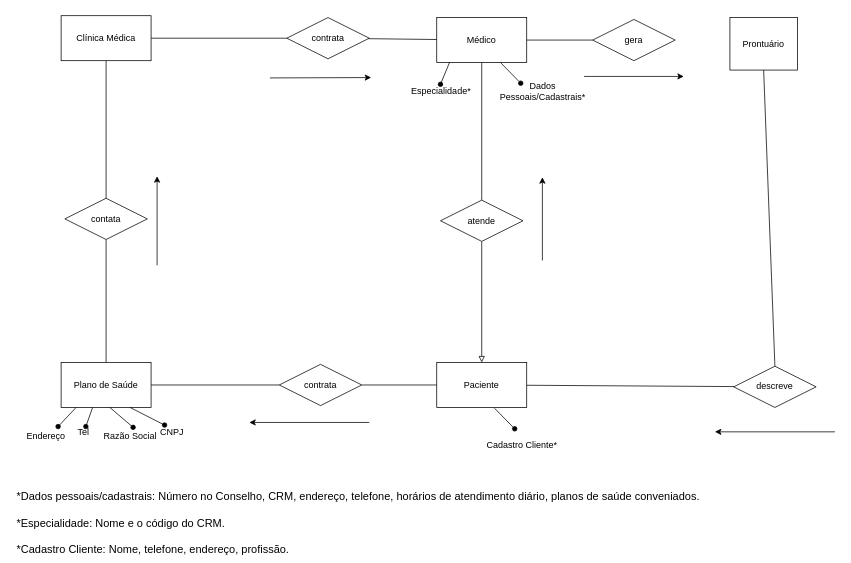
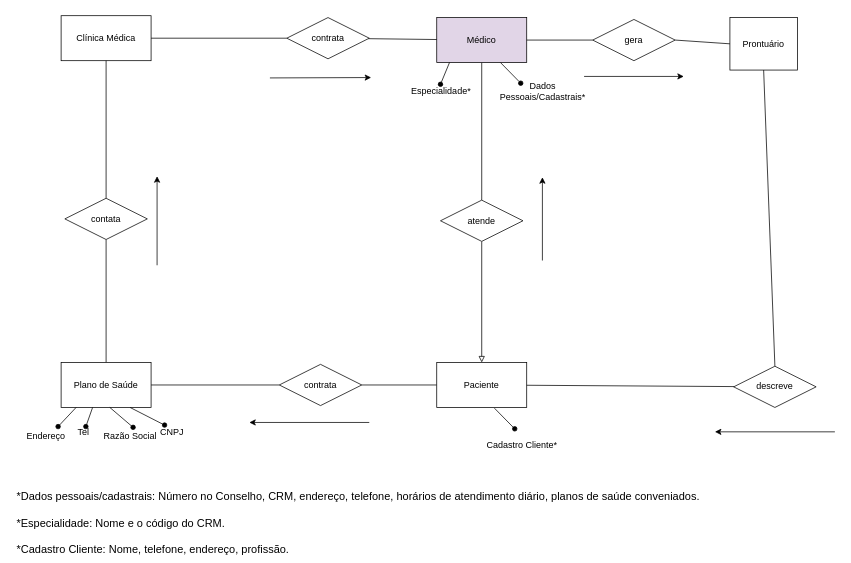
(482, 40) -> (482, 40)
none -> (703, 42)
